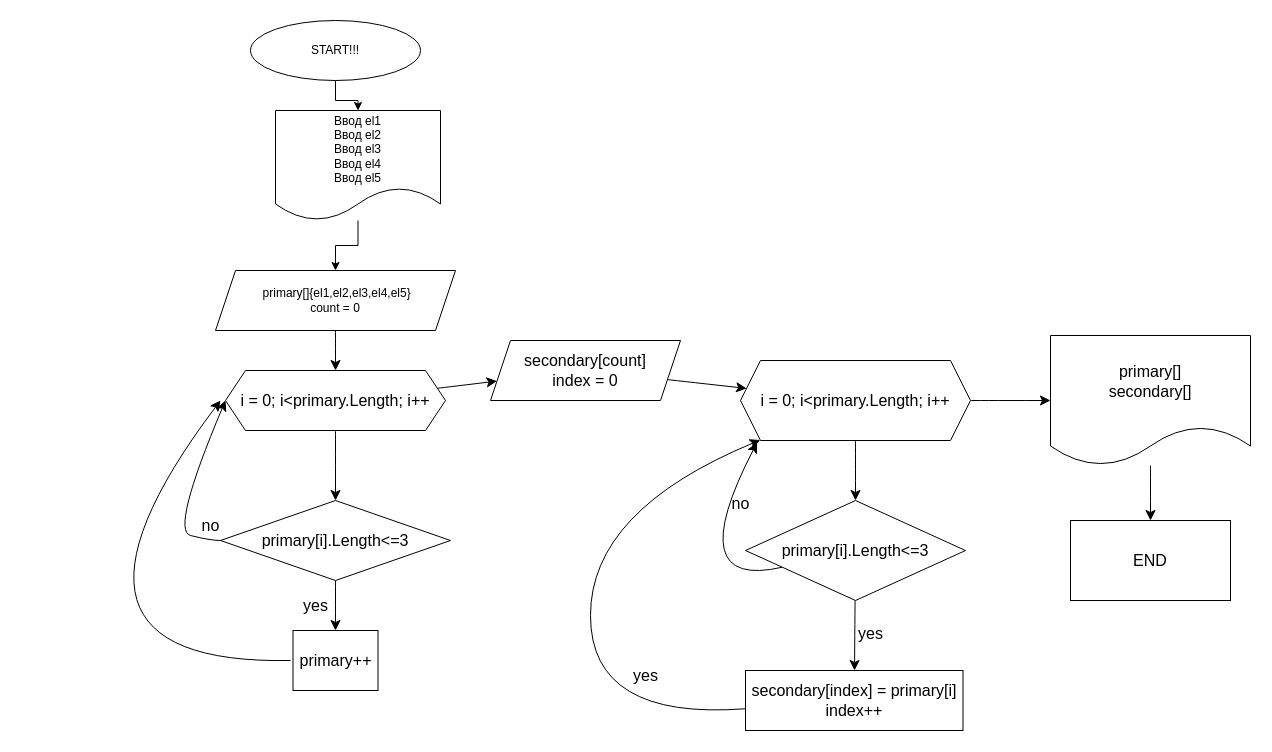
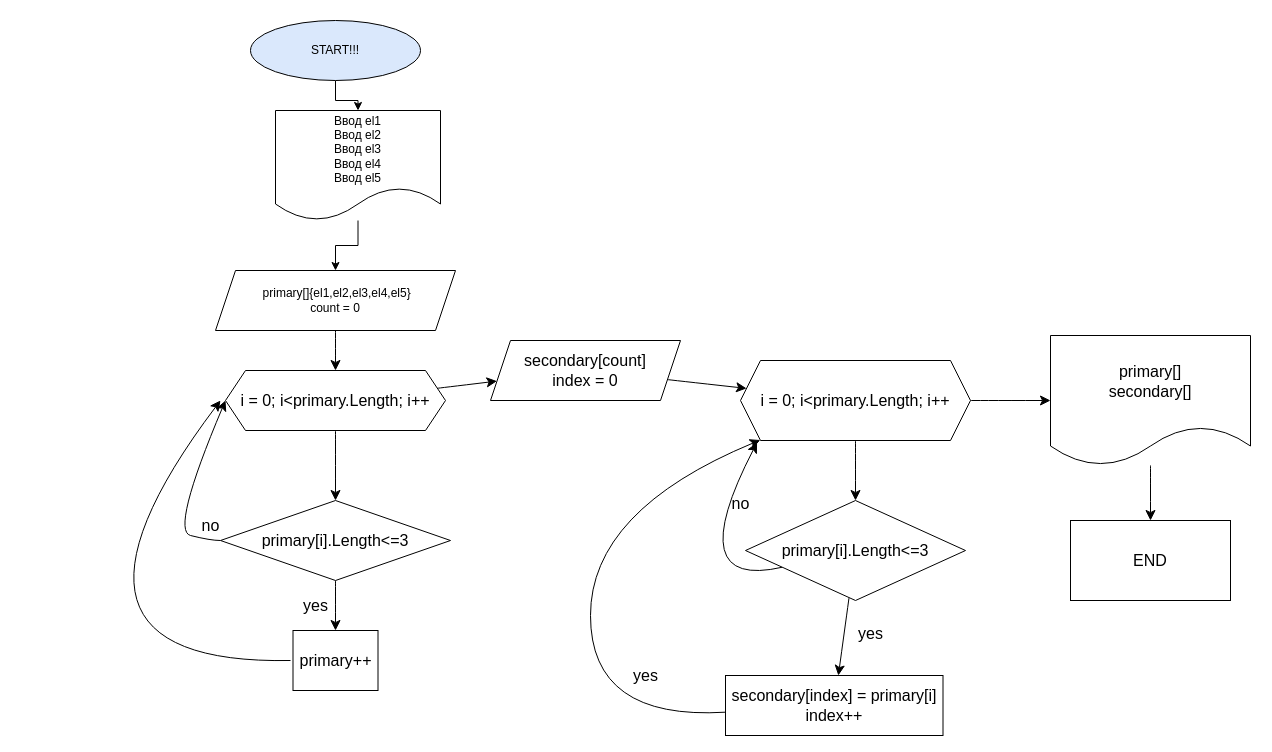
(336, 51) -> (336, 51)
(854, 701) -> (834, 706)
